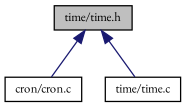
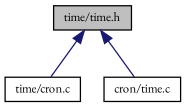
(43, 89) -> (43, 89)
(143, 89) -> (142, 89)
